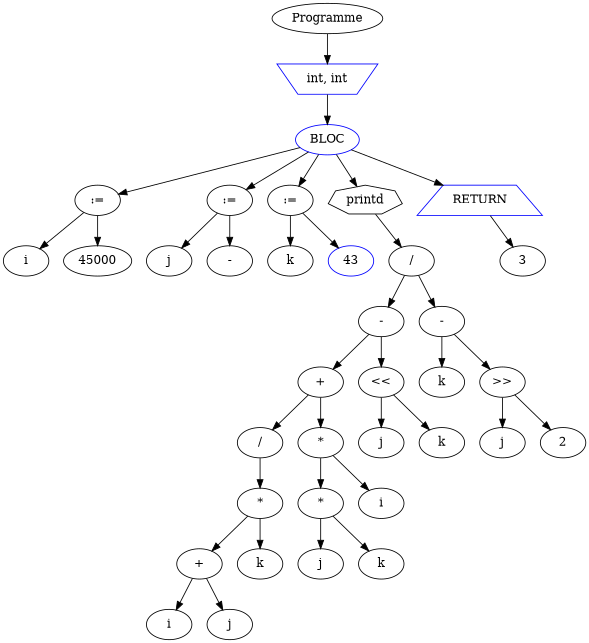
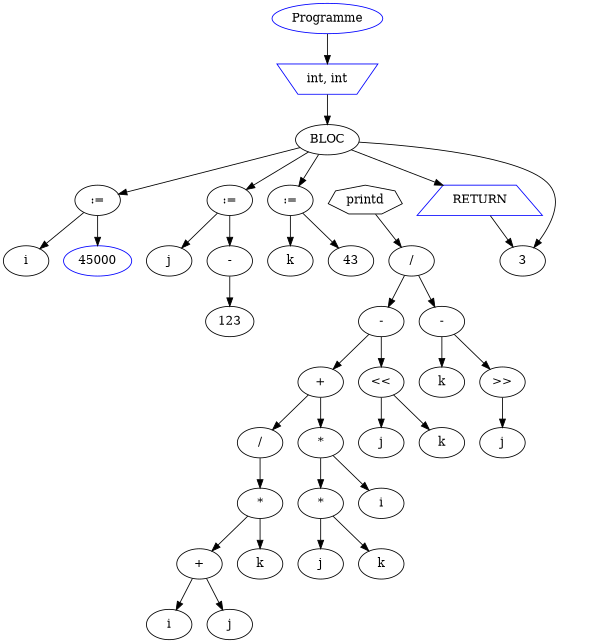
(327, 19) -> (327, 19)
(327, 140) -> (327, 140)
(344, 167) -> (487, 158)
(98, 261) -> (98, 261)
(351, 261) -> (351, 261)
none -> (230, 322)
(563, 443) -> none
